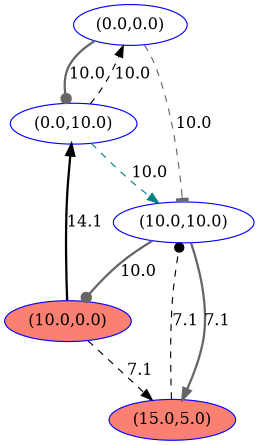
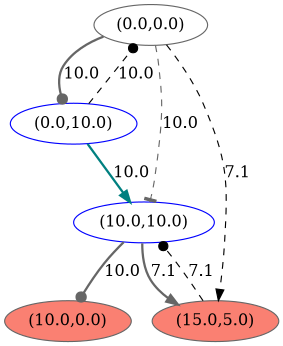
(130, 25) -> (151, 25)
(106, 81) -> (109, 78)
(119, 171) -> (105, 168)
(66, 228) -> none
(68, 321) -> (68, 321)
(116, 366) -> (222, 160)
(172, 420) -> (215, 321)
